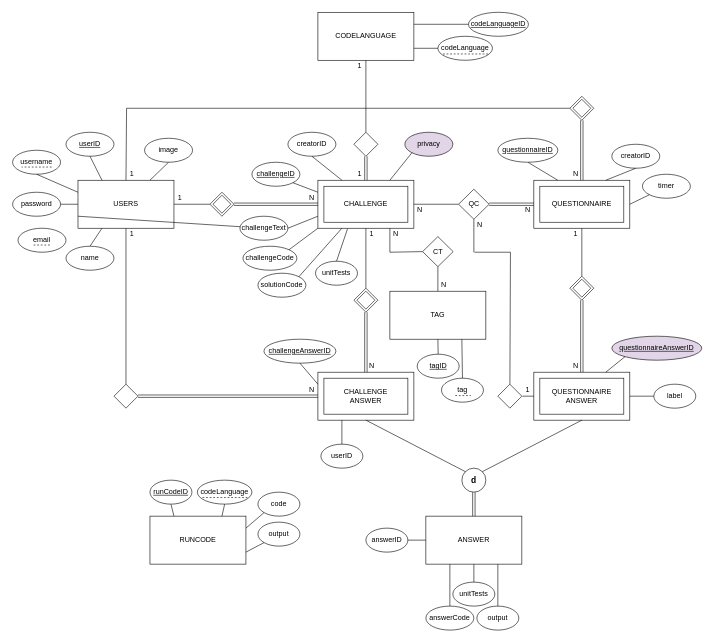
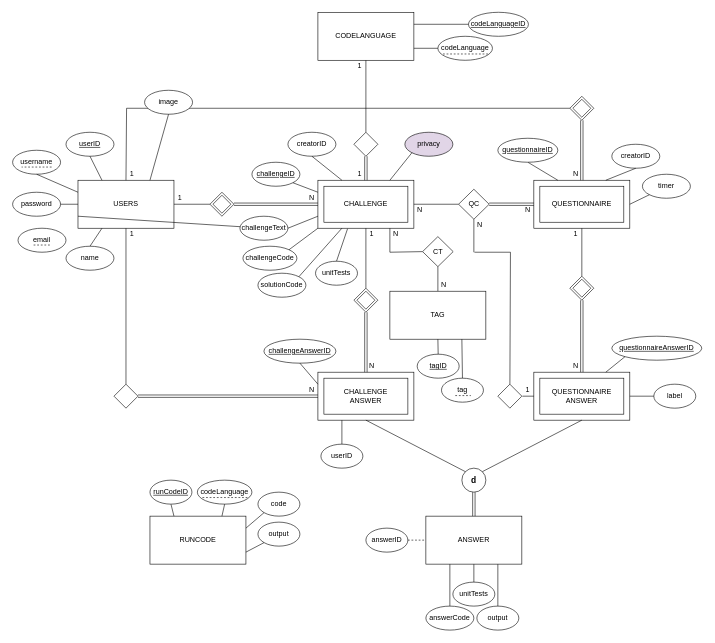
(168, 150) -> (168, 102)
(657, 348) -> (657, 348)
(417, 540) -> (417, 540)
